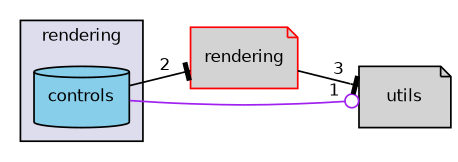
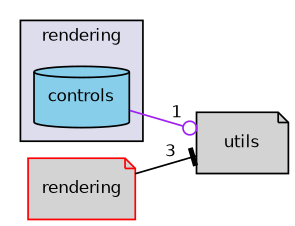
(156, 79) -> none
